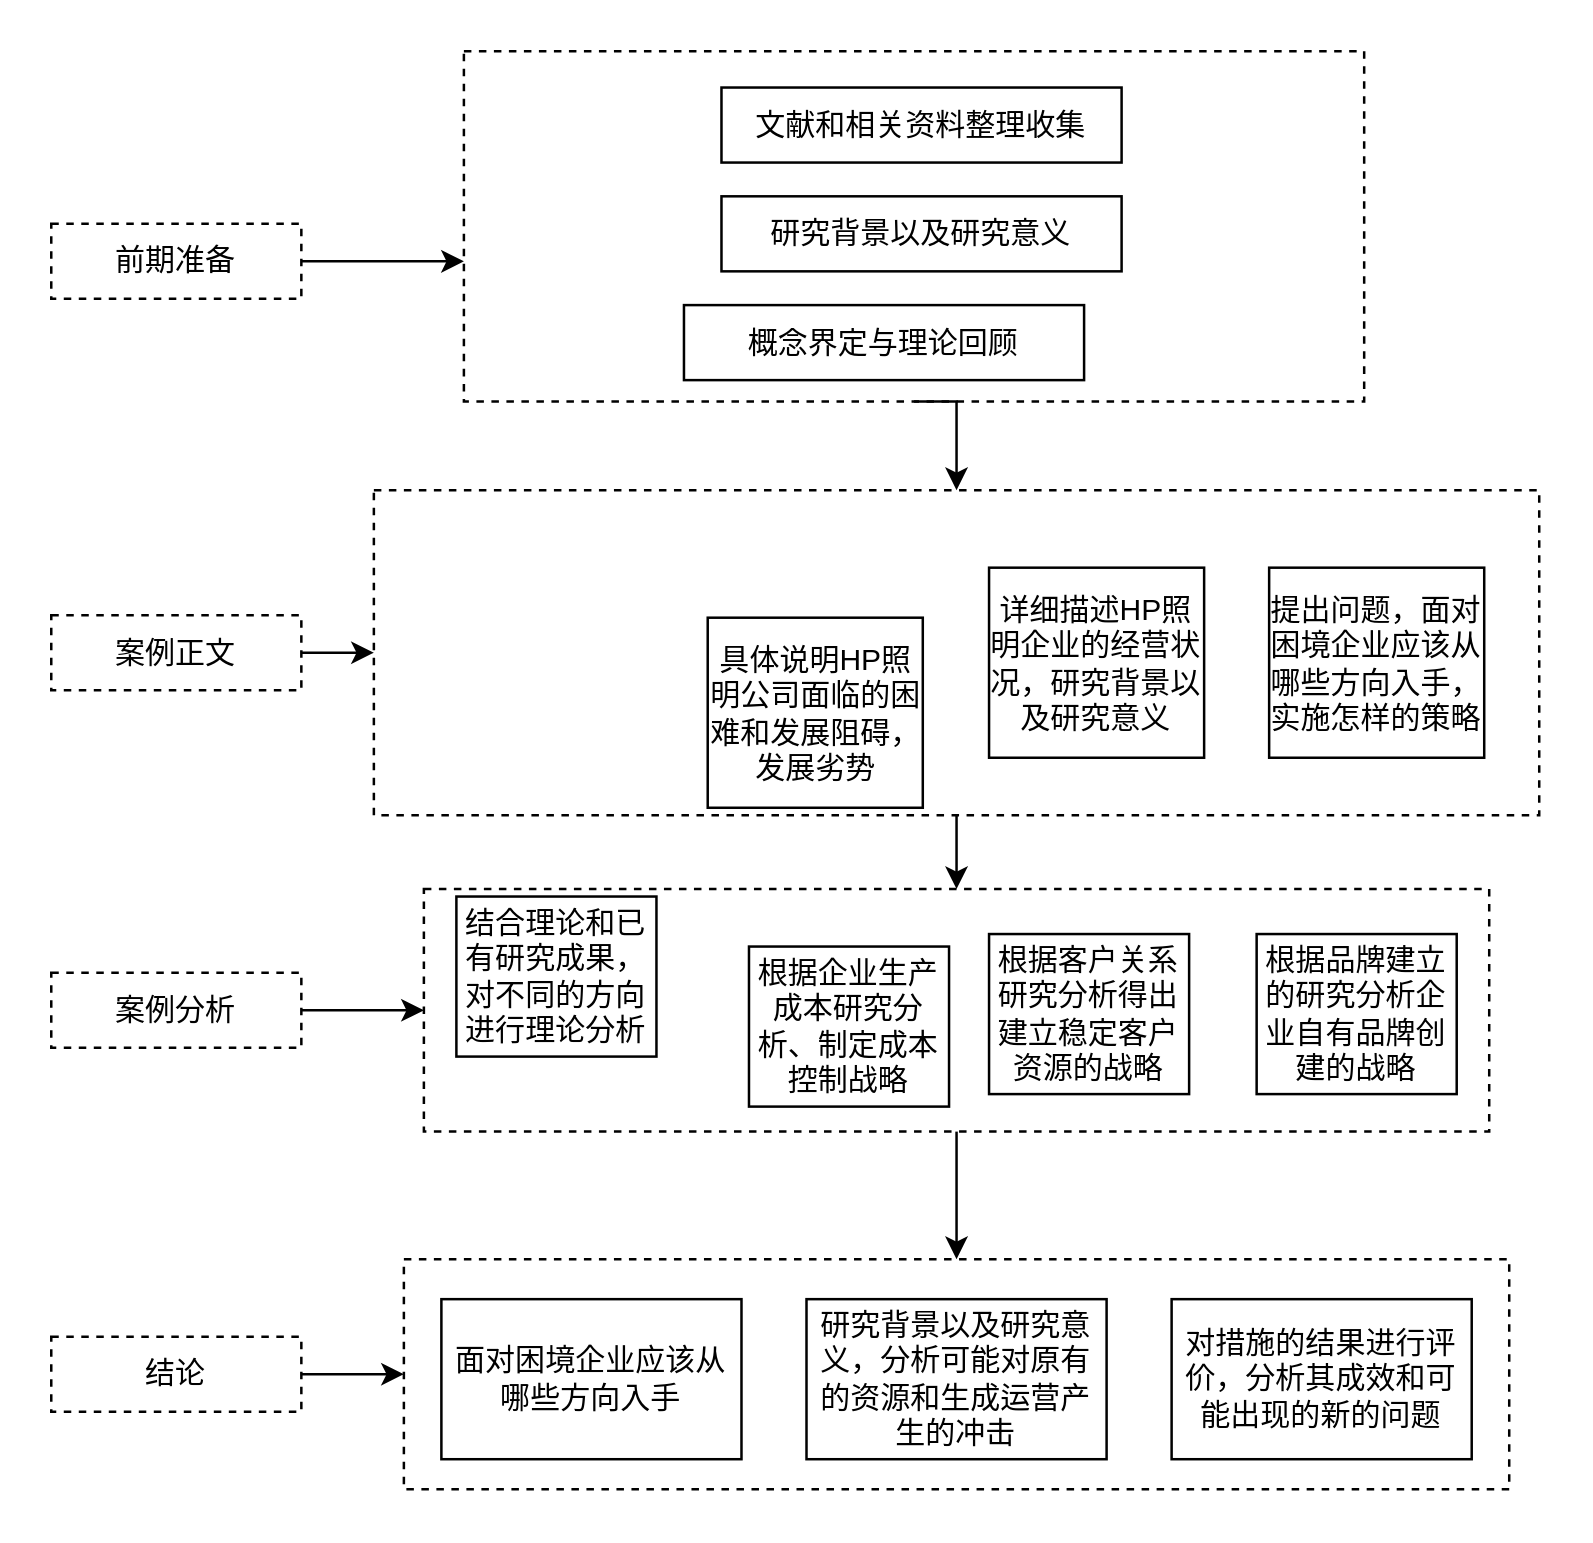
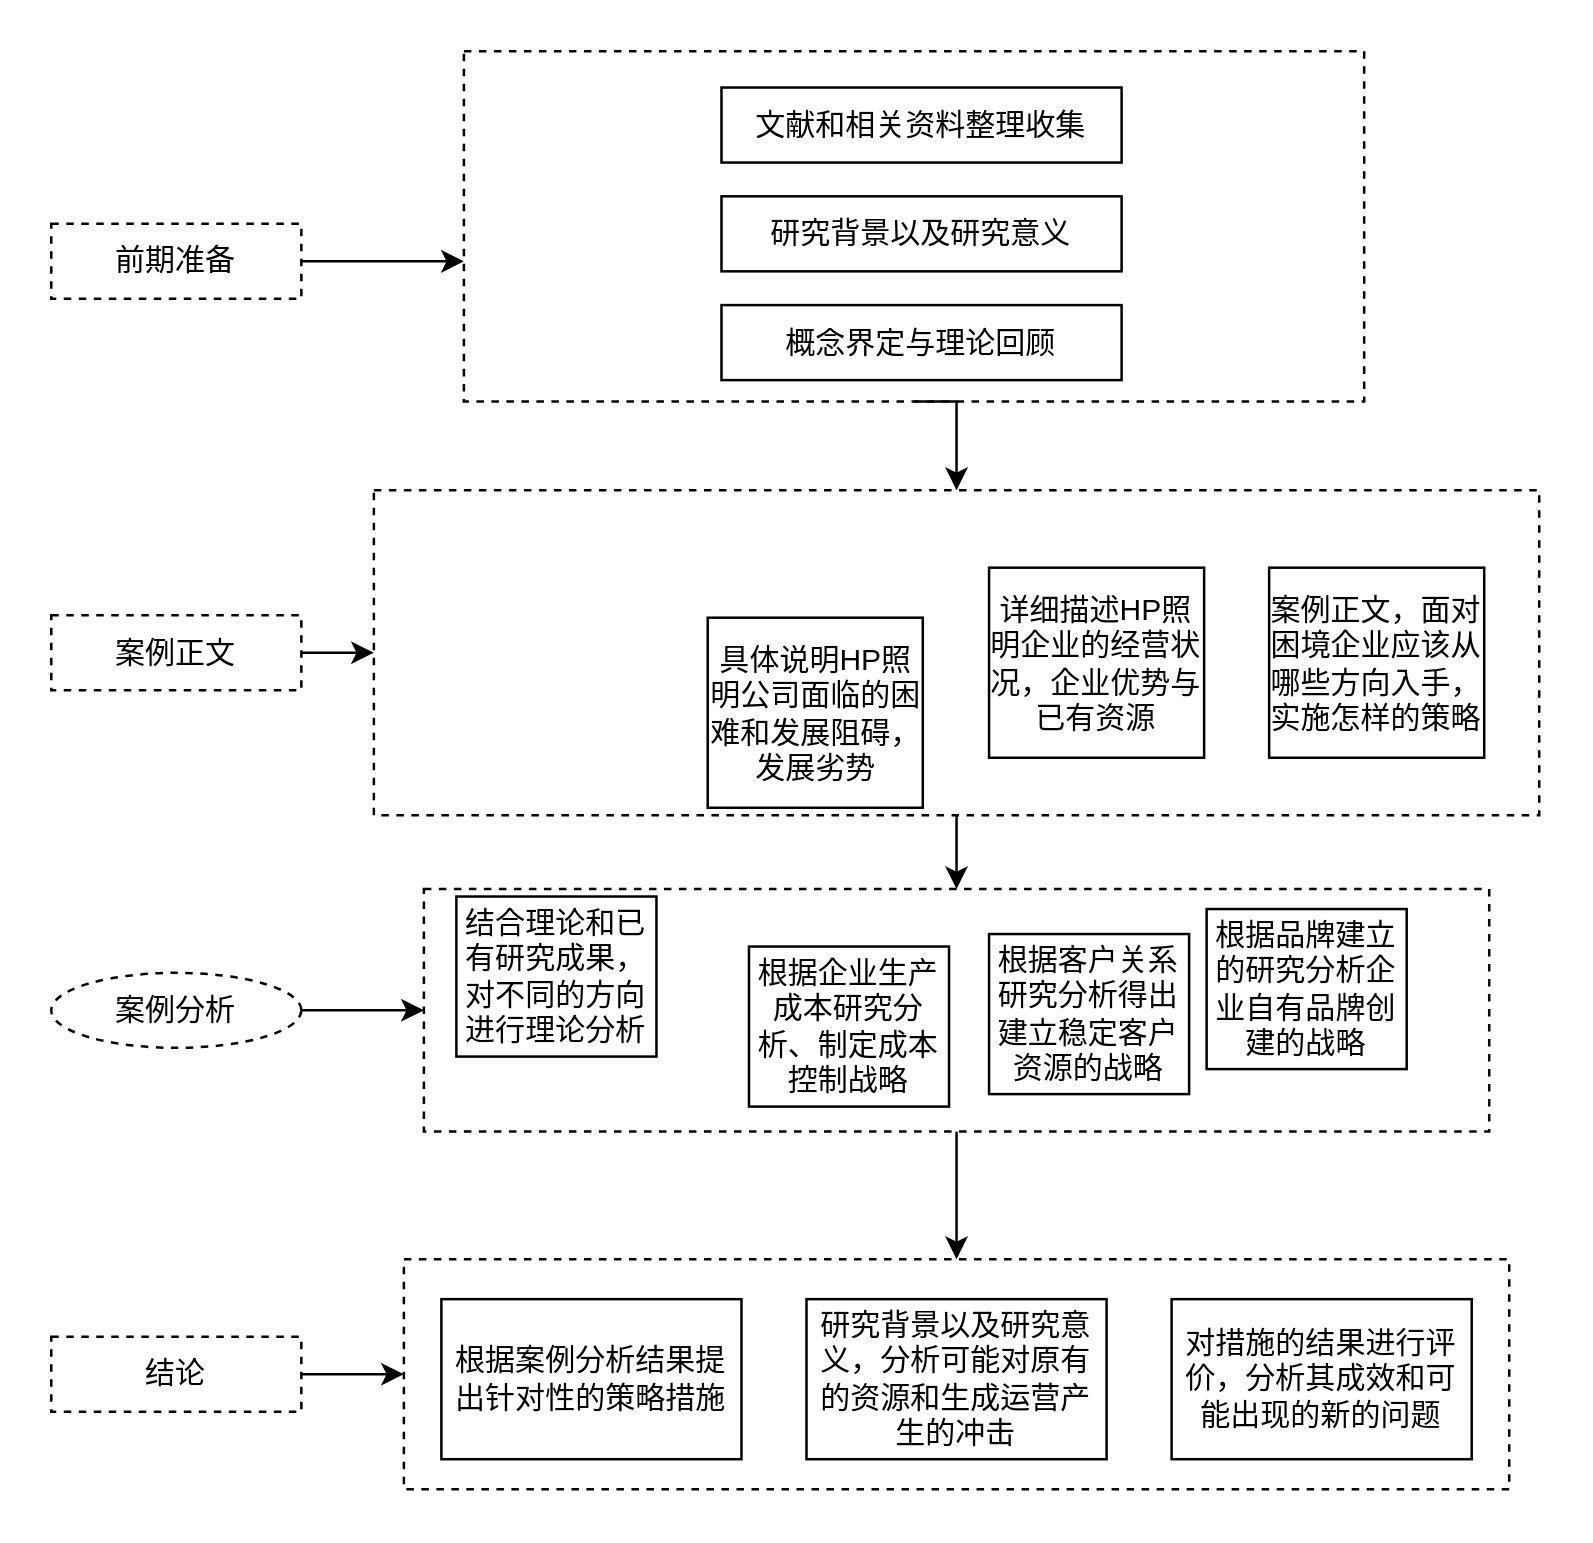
(884, 343) -> (921, 343)
(1096, 664) -> (1096, 664)
(1376, 664) -> (1376, 664)
(176, 1010) -> (176, 1010)
(1356, 1014) -> (1306, 989)
(591, 1379) -> (591, 1379)
